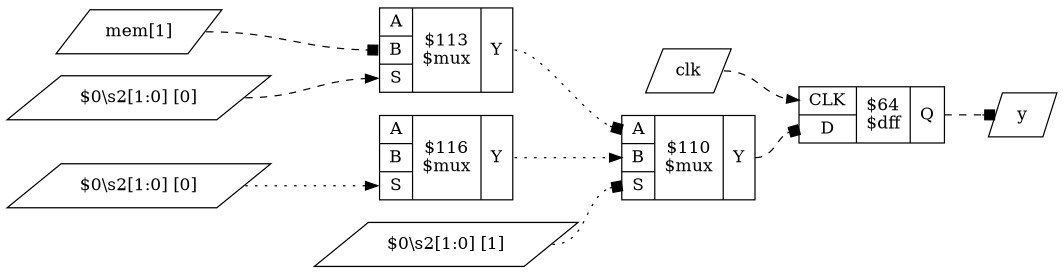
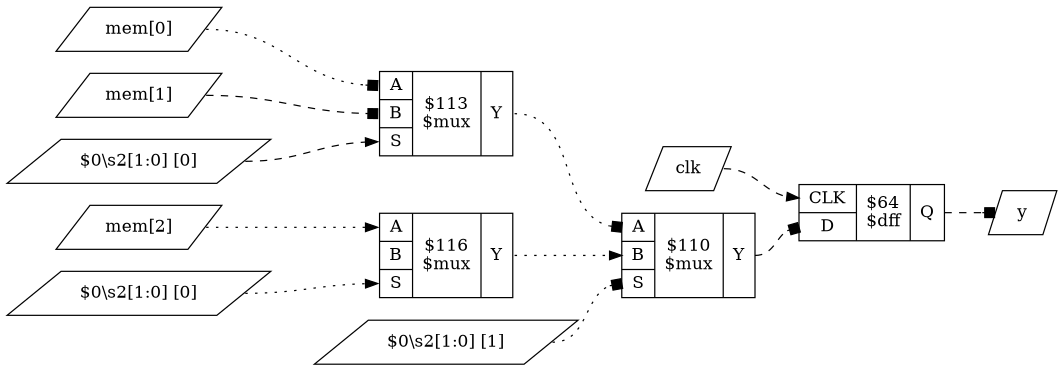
none -> (139, 29)
none -> (139, 227)
